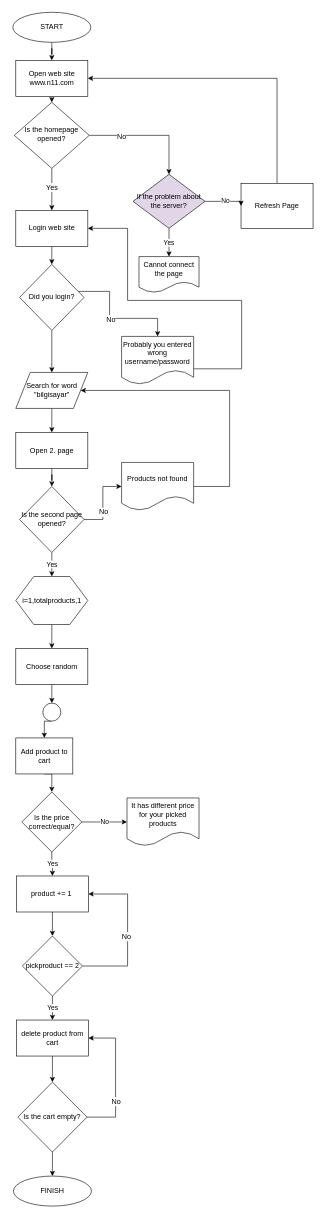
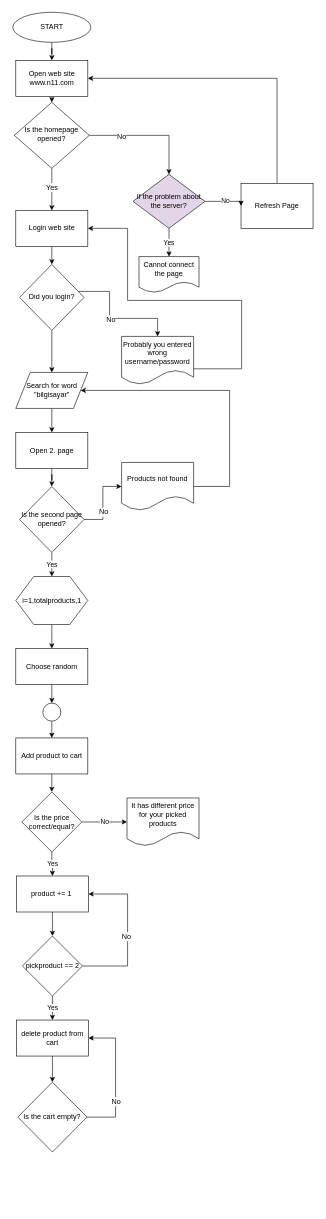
(44, 756) -> (52, 756)
(52, 1162) -> none
(52, 1191) -> none
